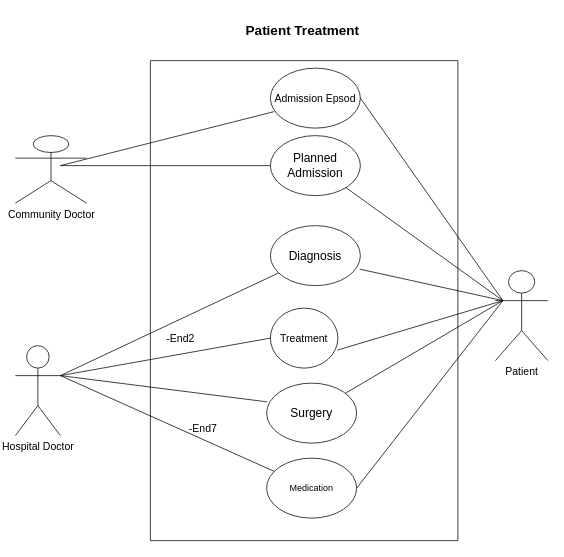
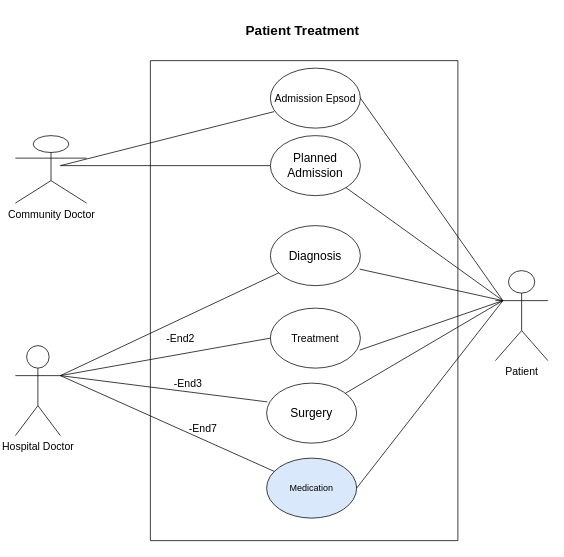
(304, 338) -> (315, 338)
none -> (188, 383)
(312, 488) -> (312, 488)
